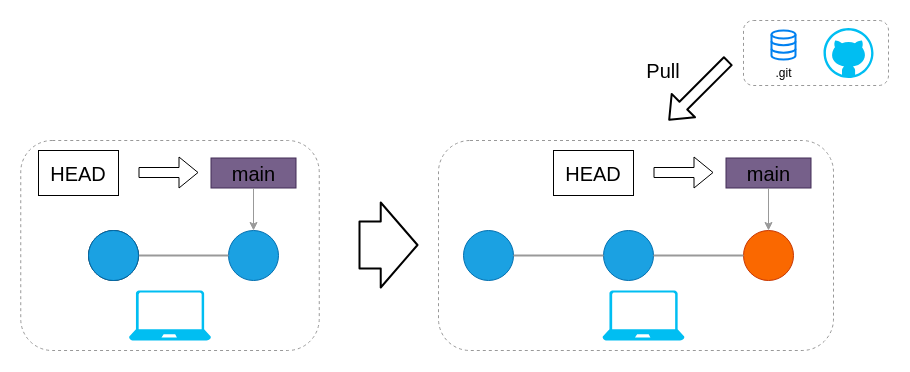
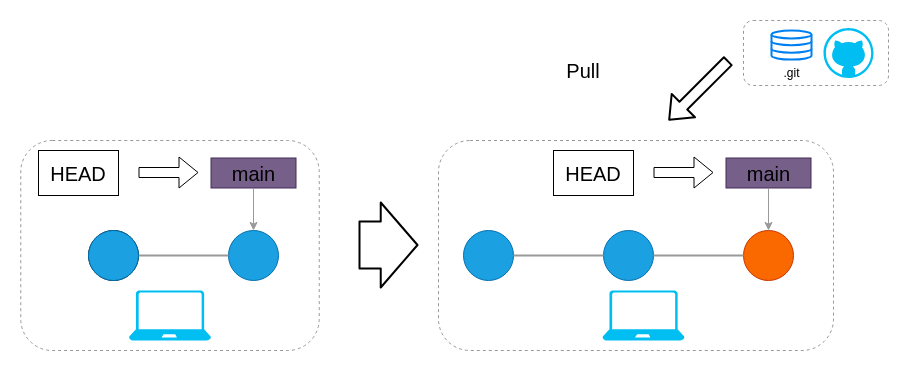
(784, 45) -> (792, 45)
(664, 71) -> (584, 71)
